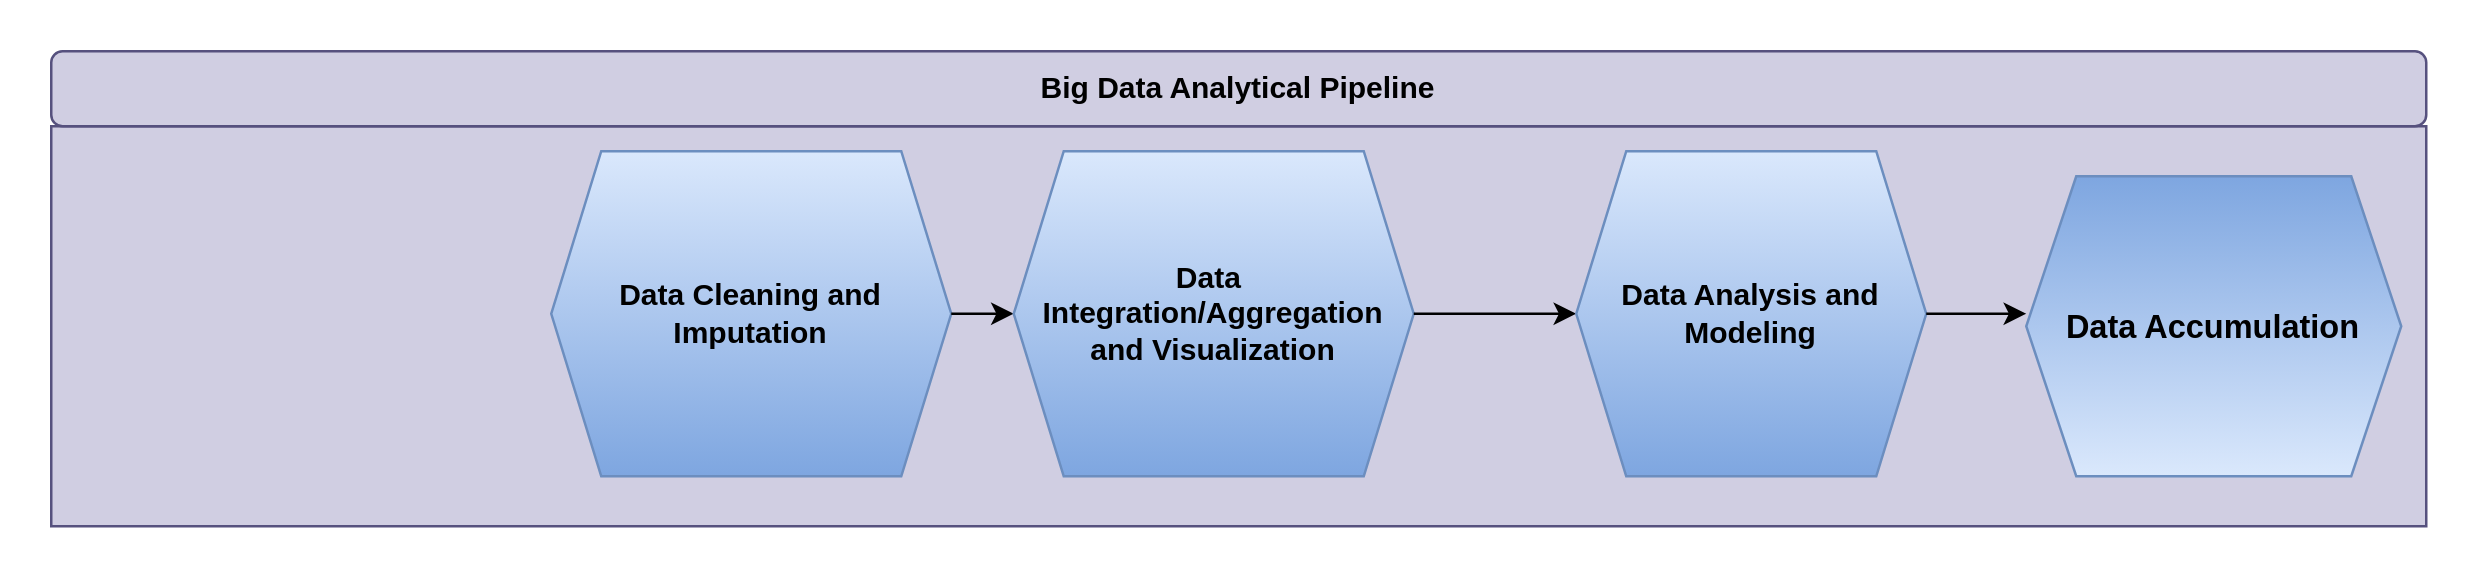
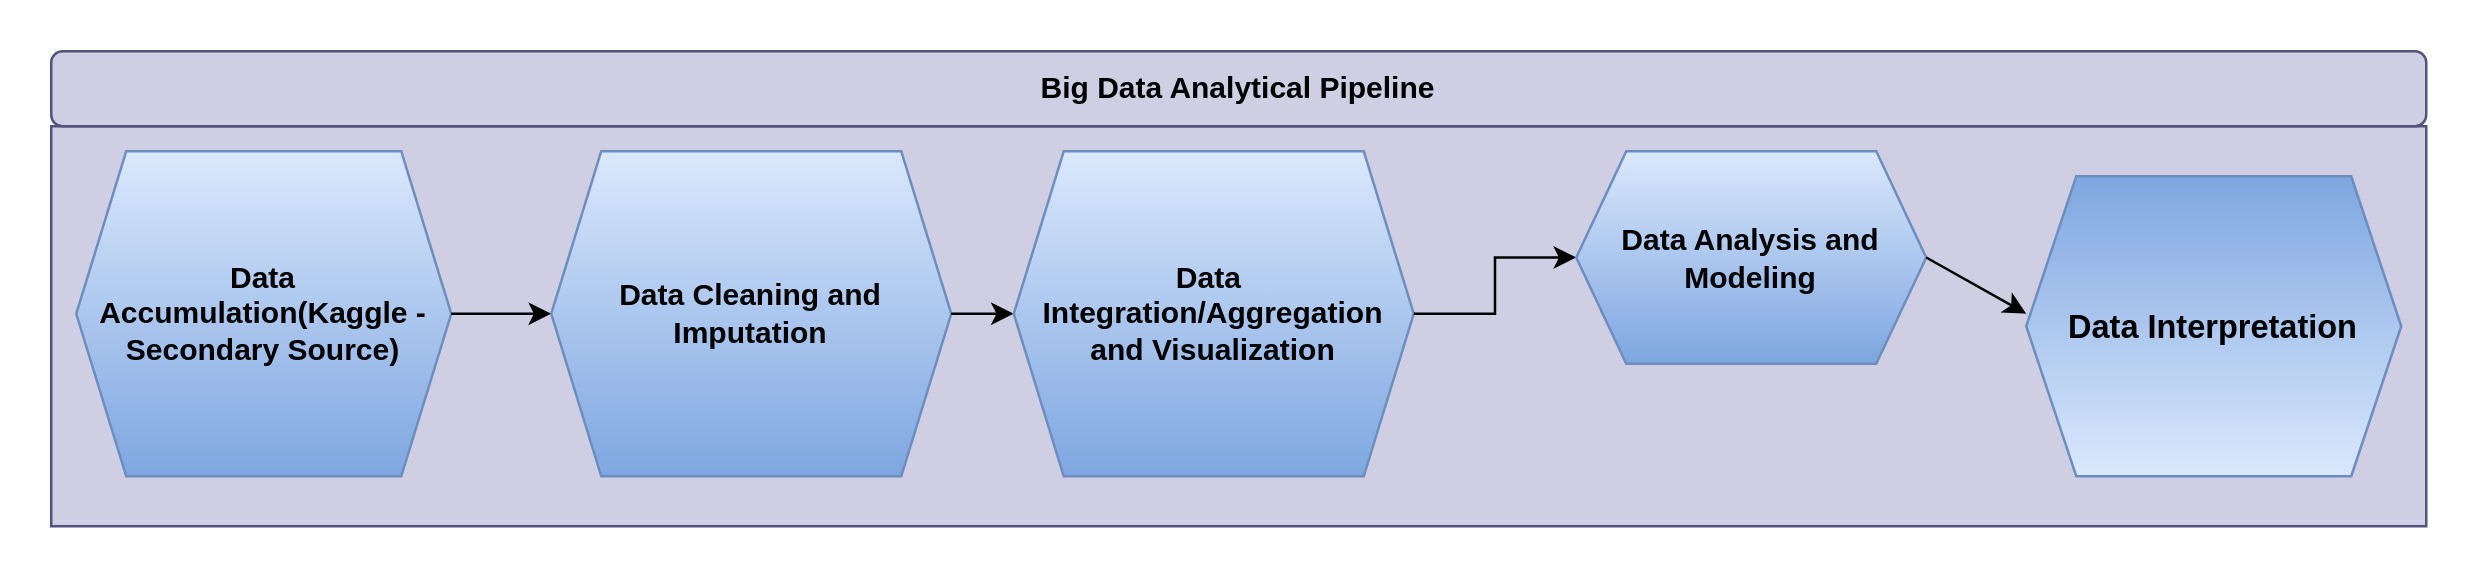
none -> (264, 314)
none -> (493, 314)
(1751, 314) -> (1751, 258)
(2214, 326) -> (2214, 326)
